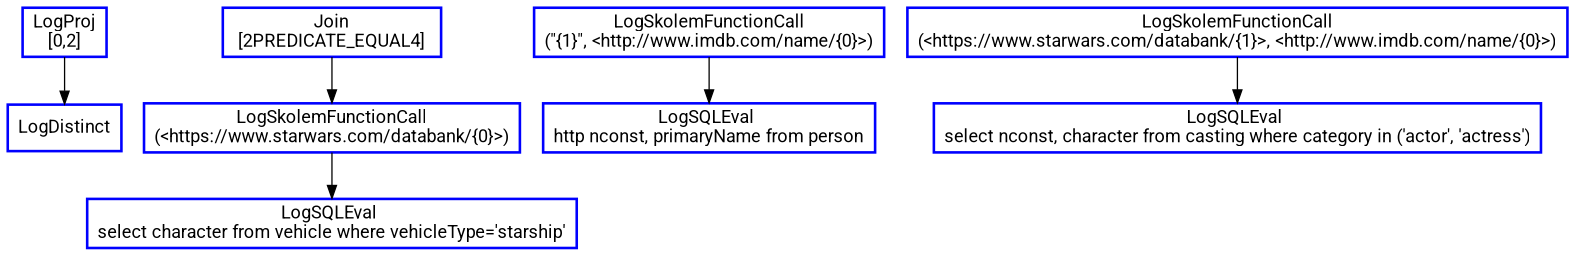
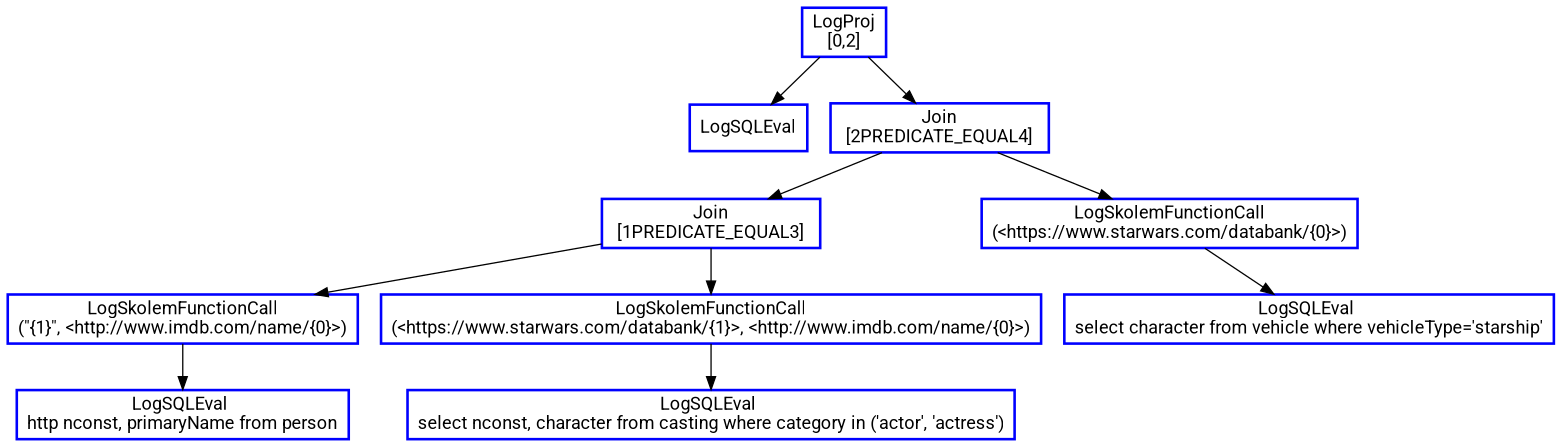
none -> (887, 75)
(65, 128) -> (749, 128)
none -> (711, 223)
